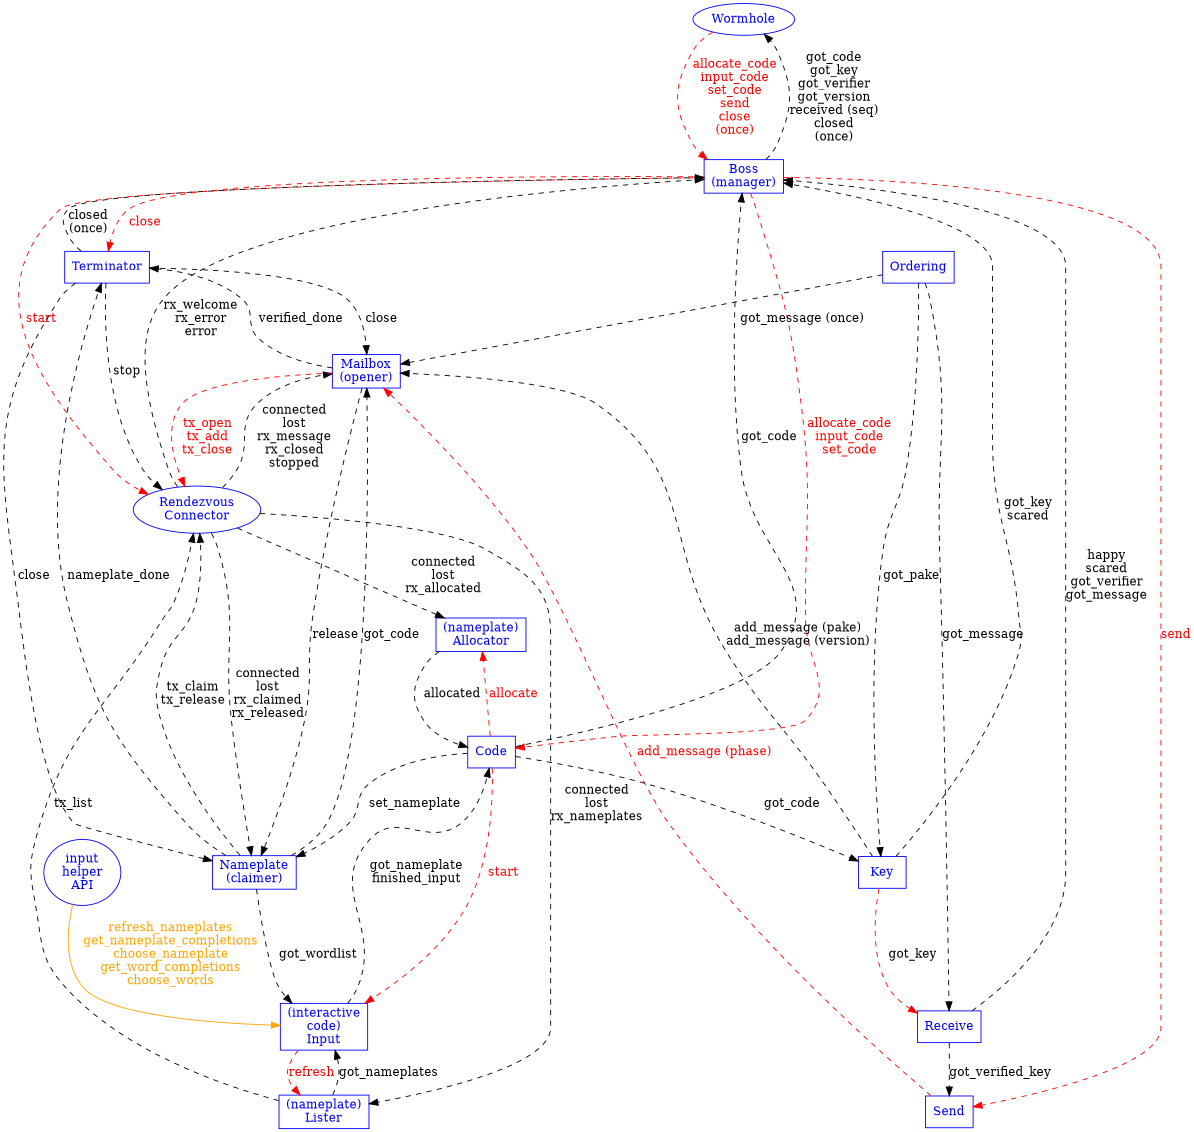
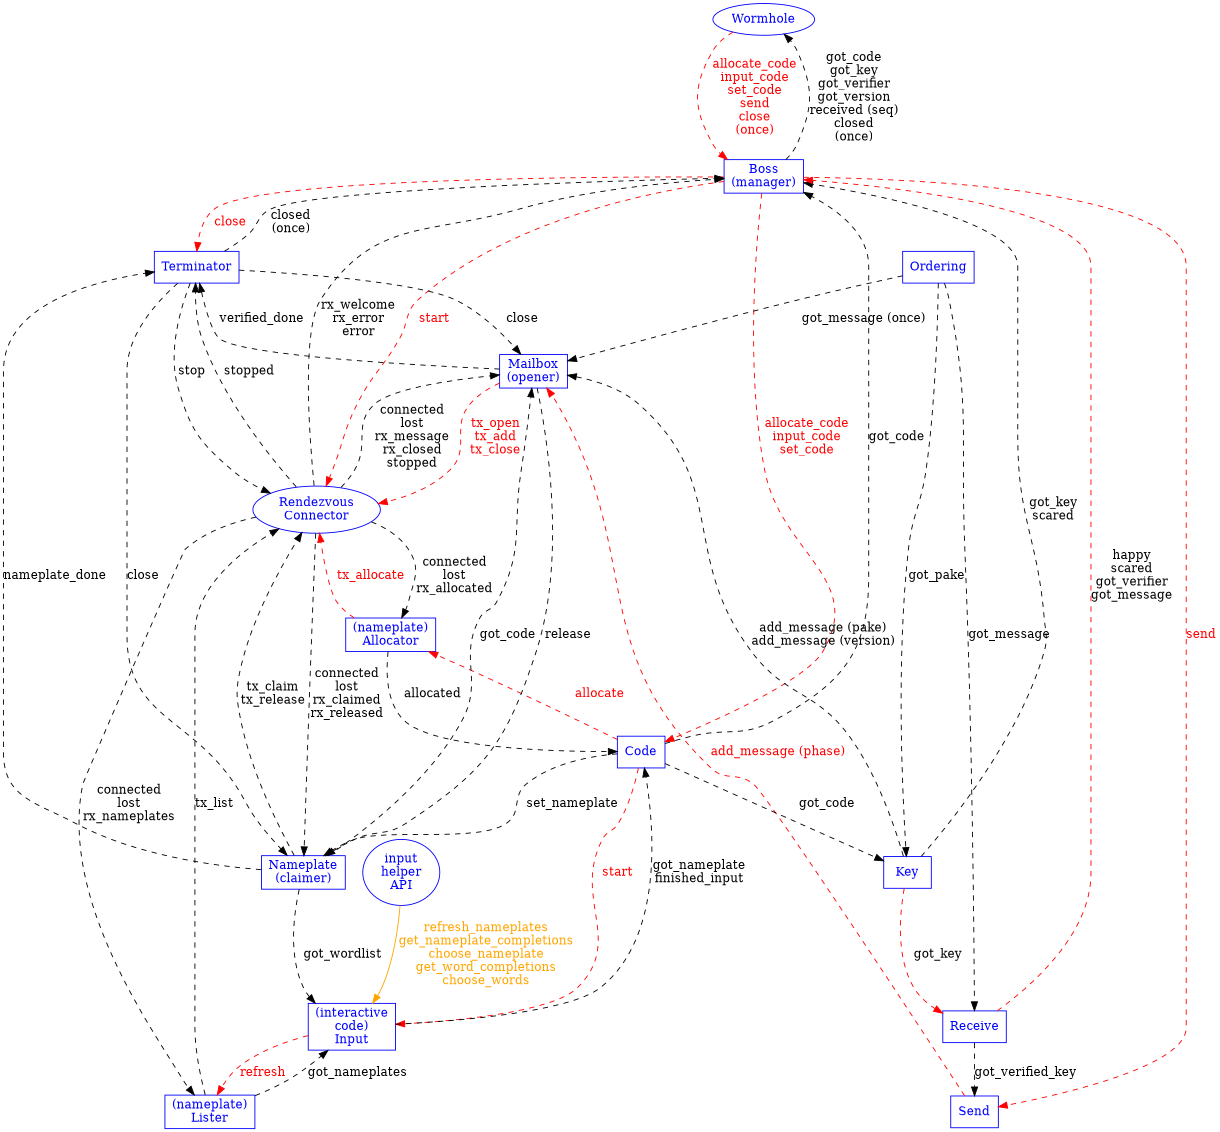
none -> (230, 397)
(1066, 507) -> (1091, 504)
none -> (330, 584)
